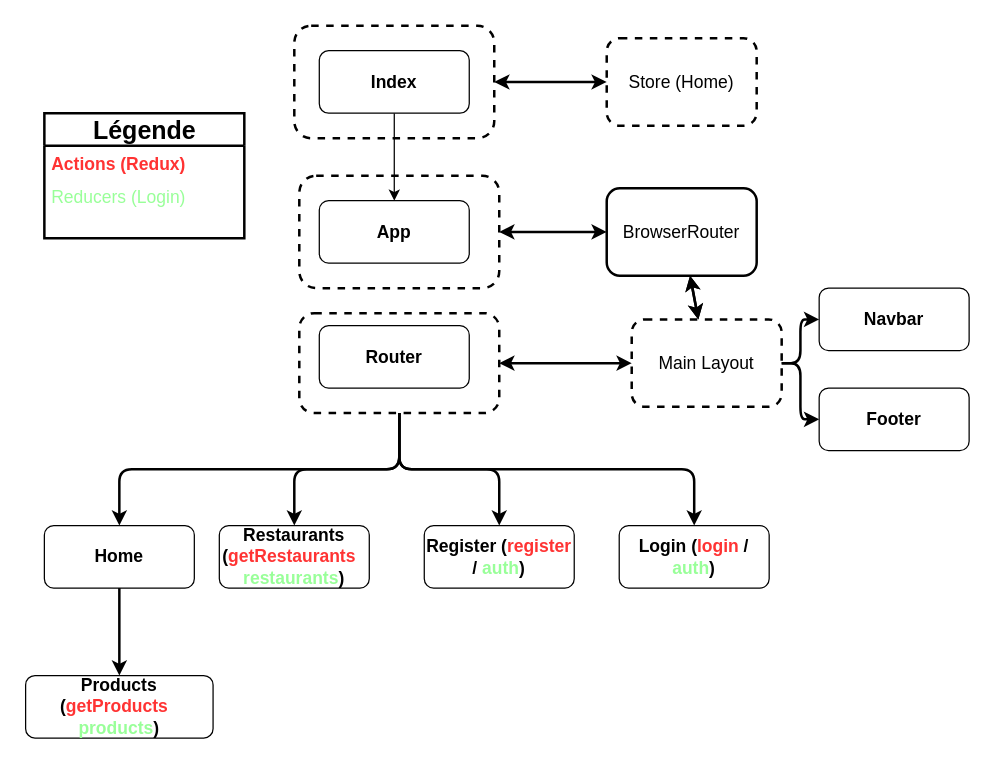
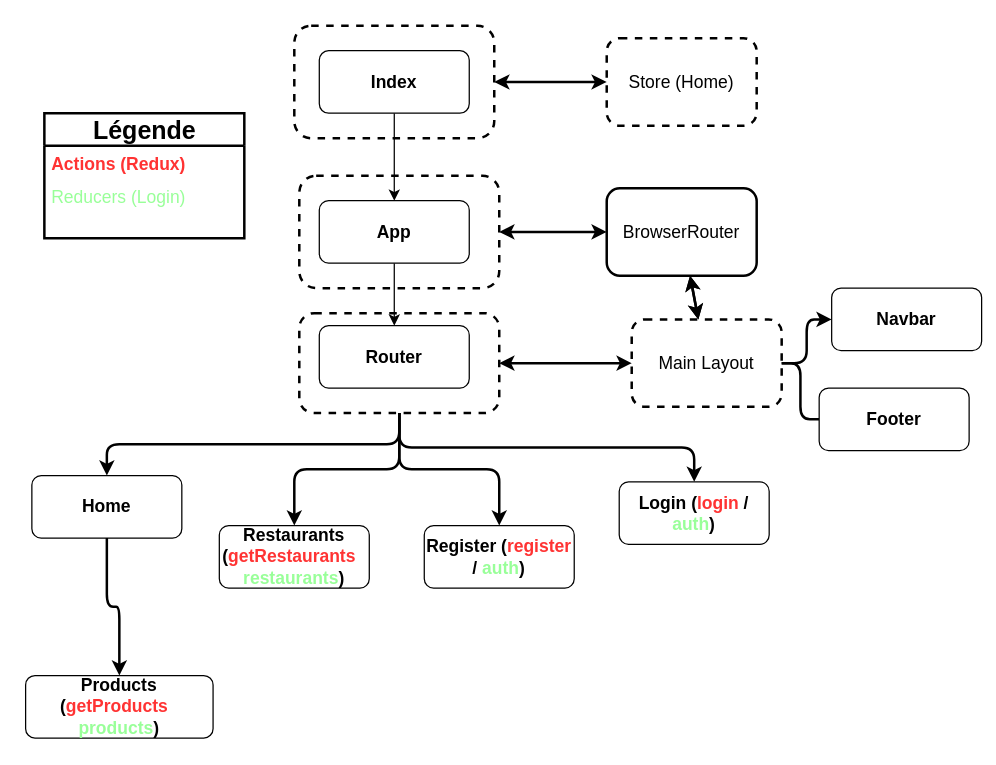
none -> (394, 290)
(894, 319) -> (907, 319)
(803, 419) -> (808, 419)
(119, 557) -> (107, 507)
(694, 557) -> (694, 513)
